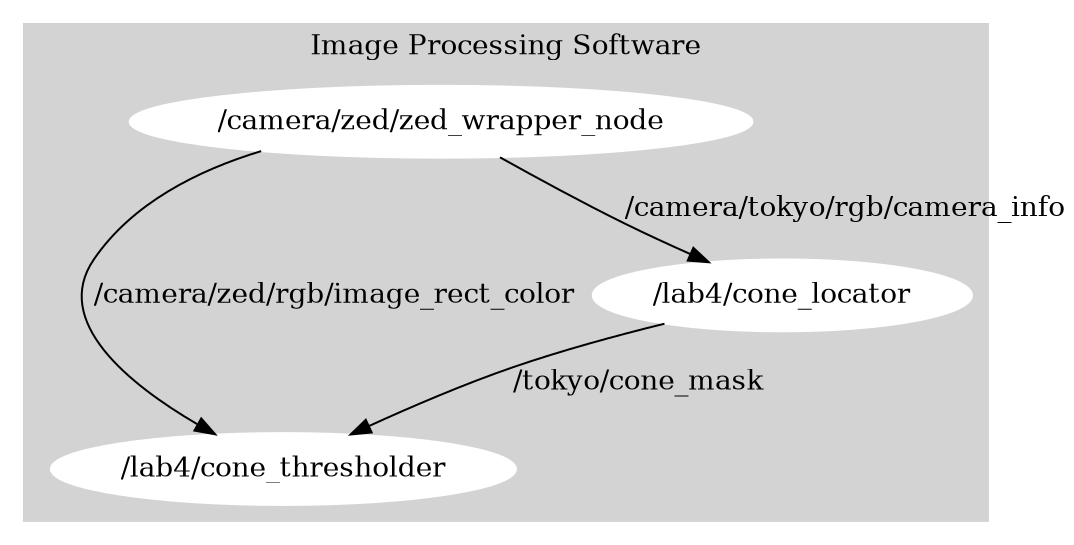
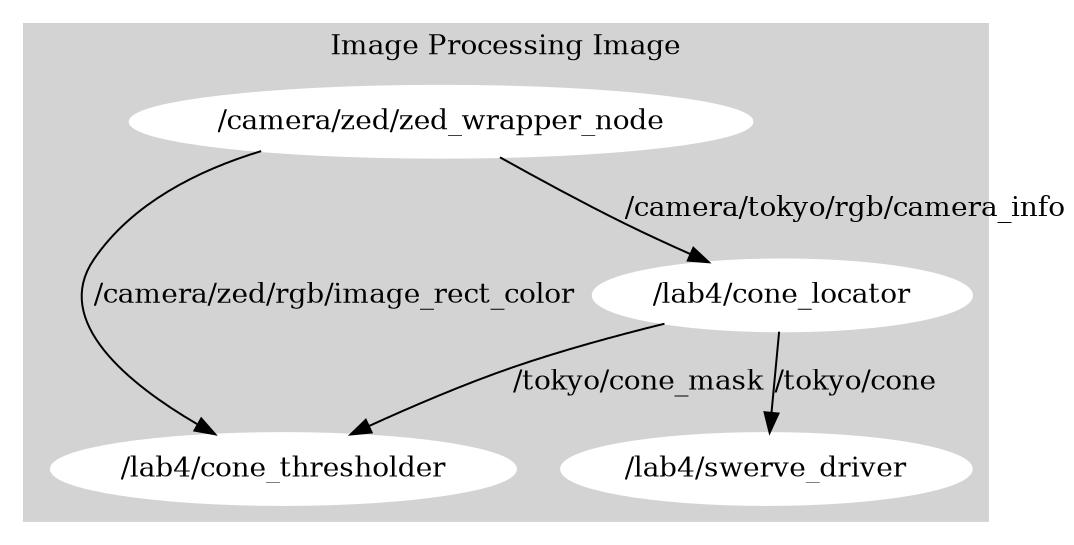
(506, 47) -> (506, 47)
none -> (766, 469)
